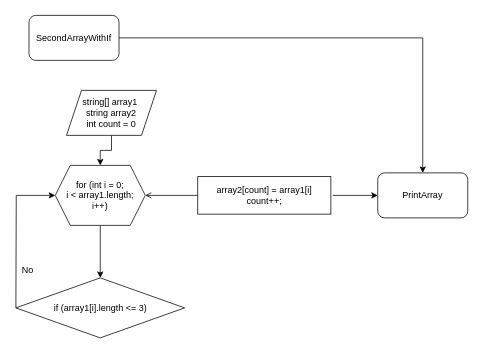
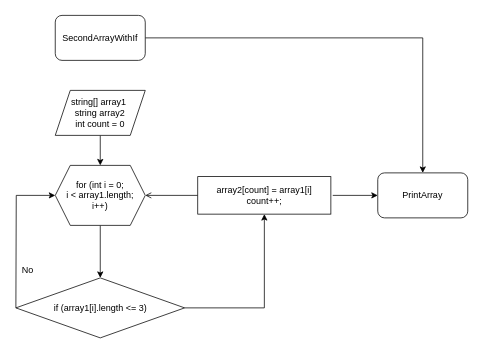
(74, 38) -> (100, 38)
(111, 113) -> (100, 113)
none -> (264, 265)
